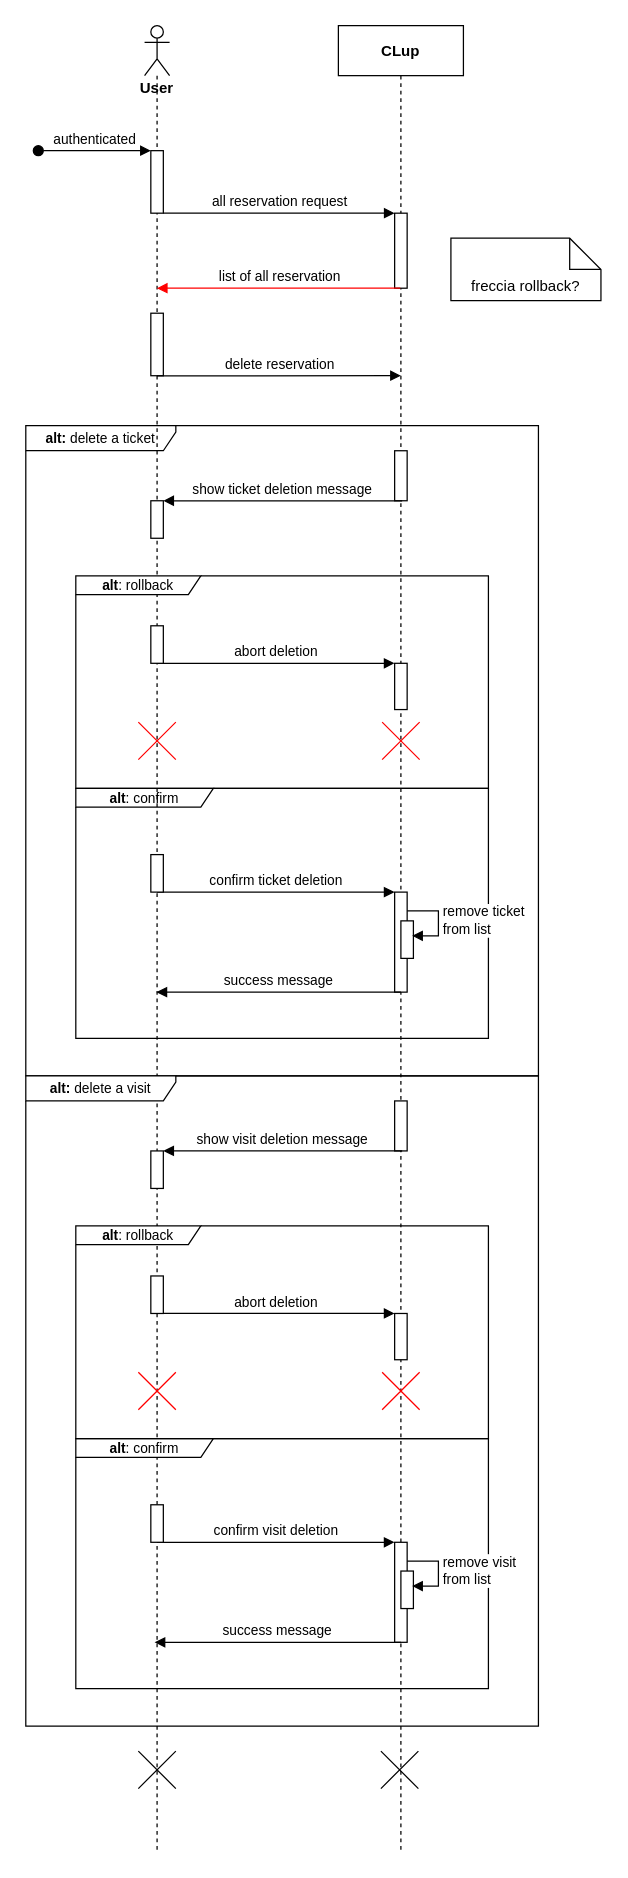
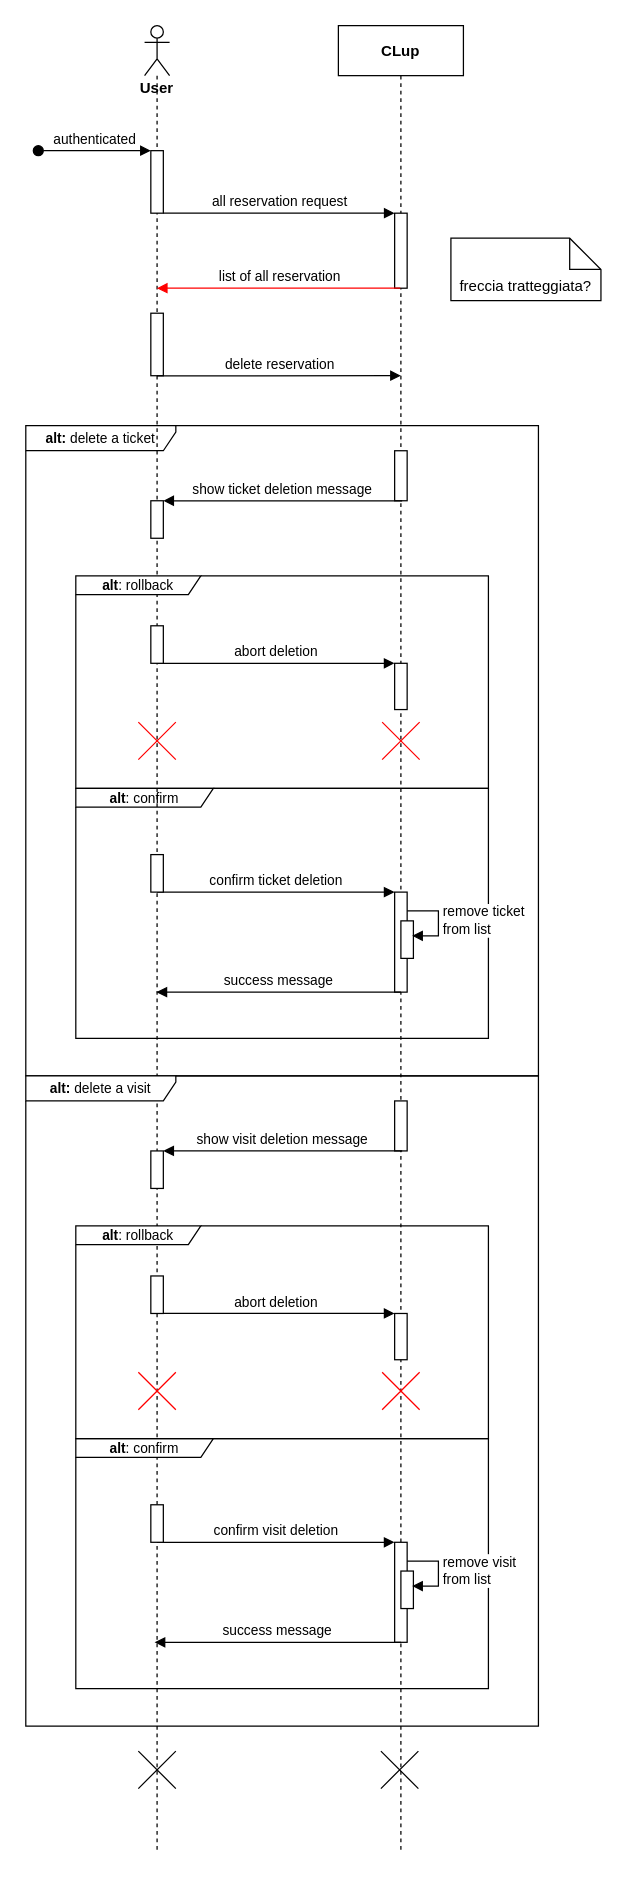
(526, 287) -> (526, 296)
